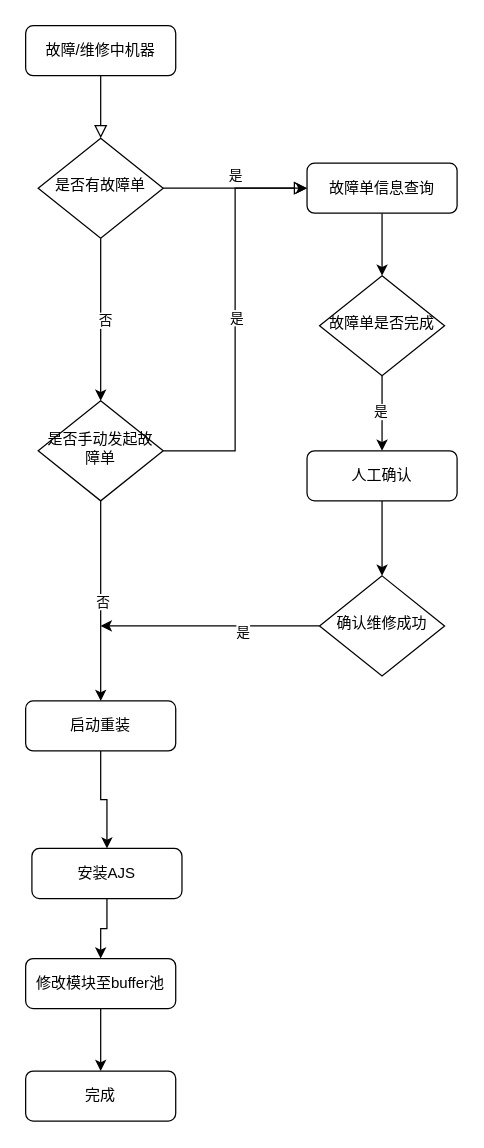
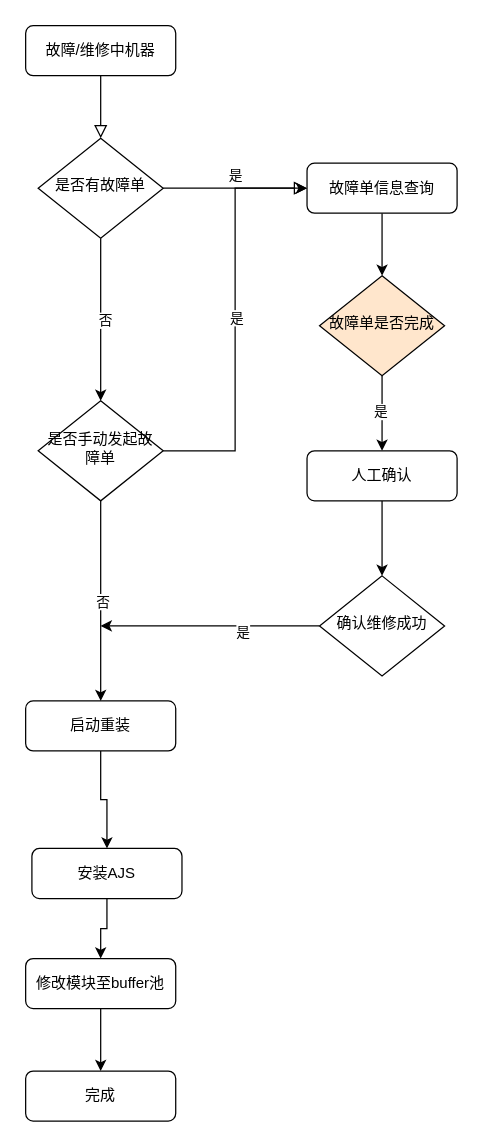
(382, 326) -> (382, 326)
